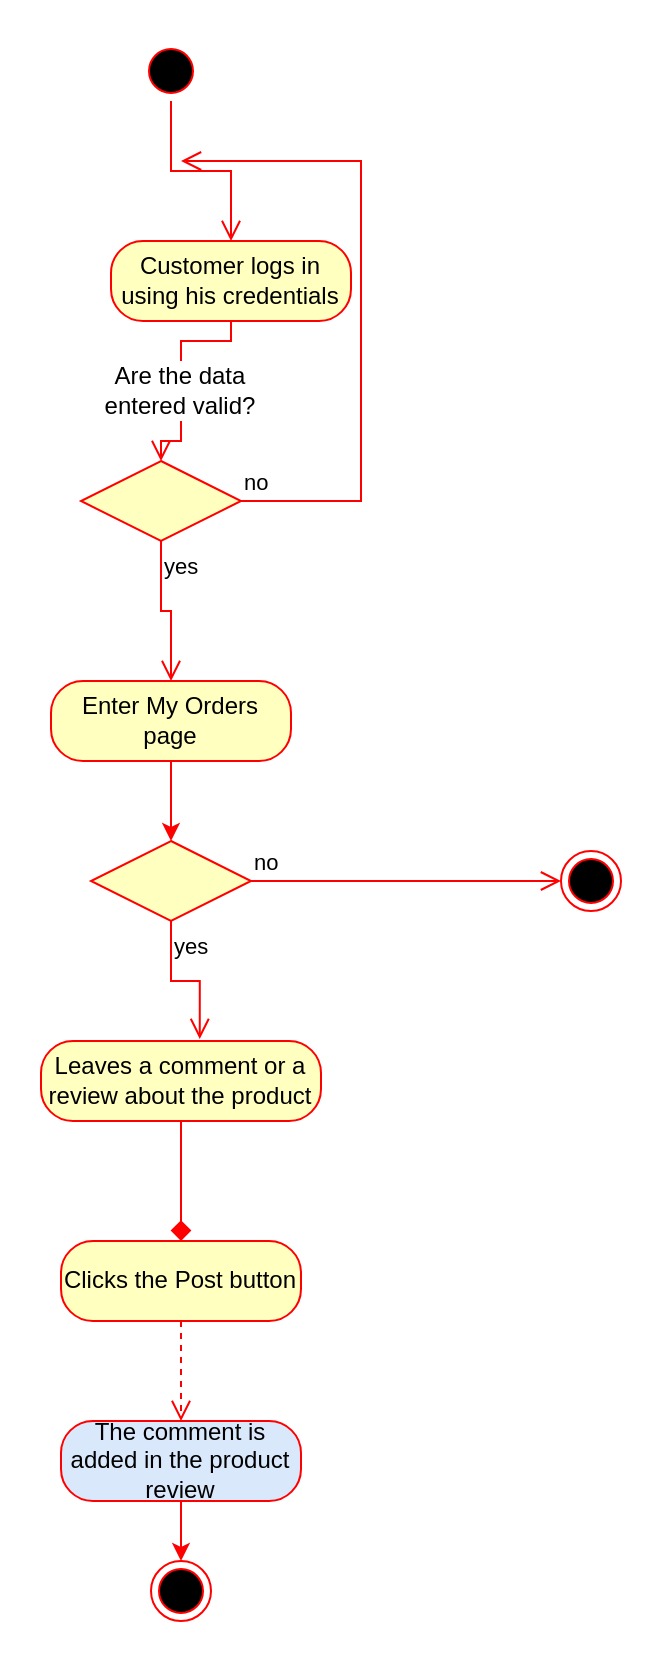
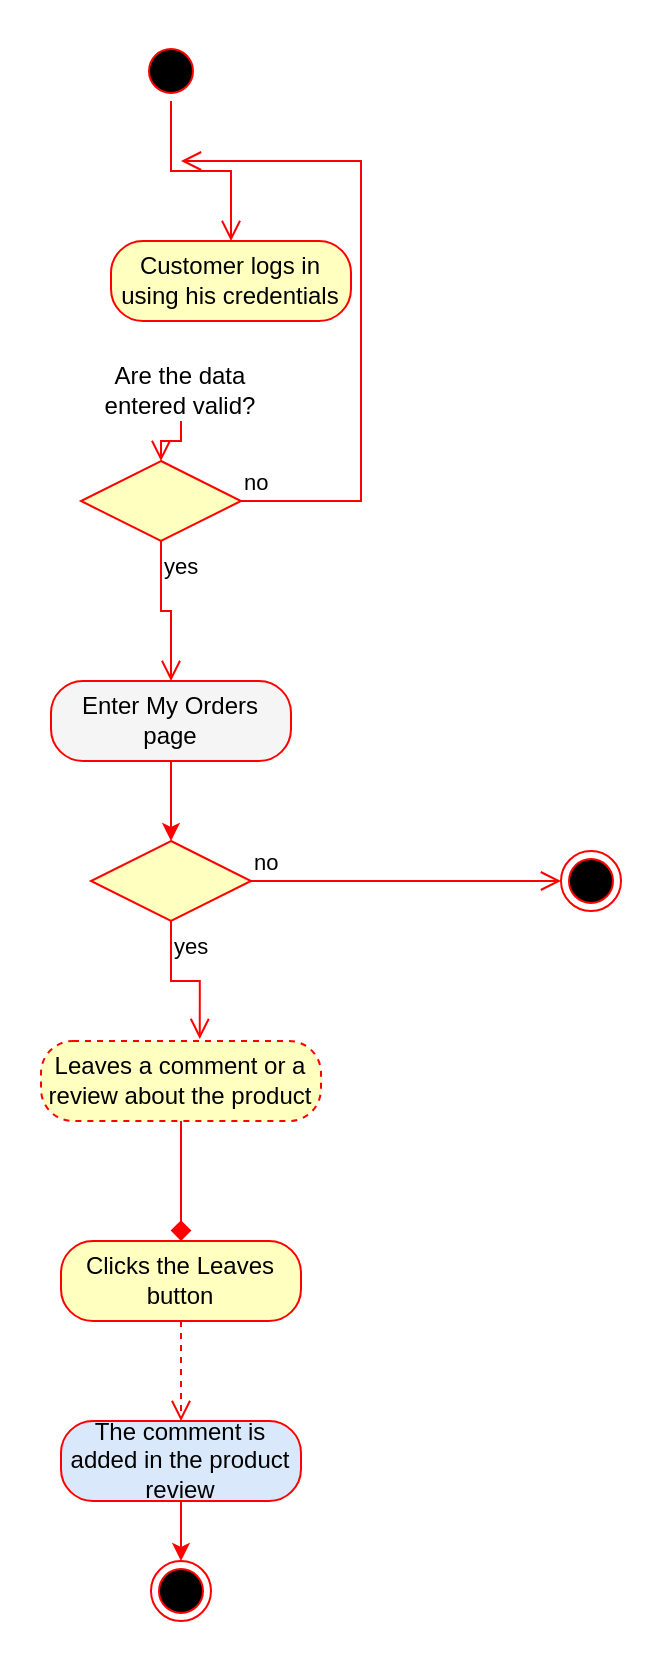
(206, 341) -> none
(171, 721) -> (171, 721)
(181, 1081) -> (181, 1081)
(181, 1281) -> (181, 1281)
